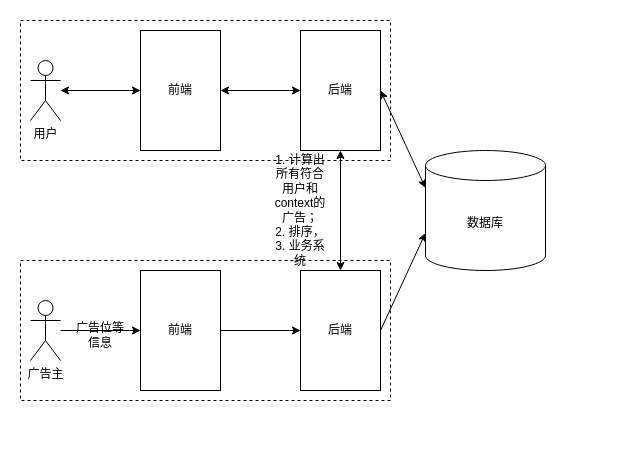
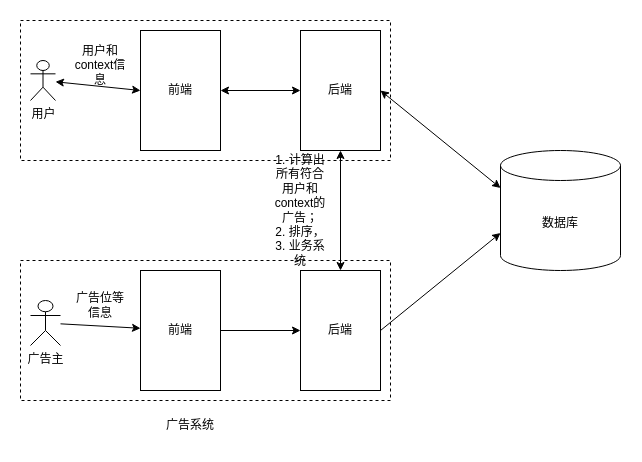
none -> (101, 66)
(46, 91) -> (43, 81)
(486, 211) -> (561, 211)
(46, 331) -> (46, 323)
(101, 336) -> (101, 306)
none -> (191, 426)
